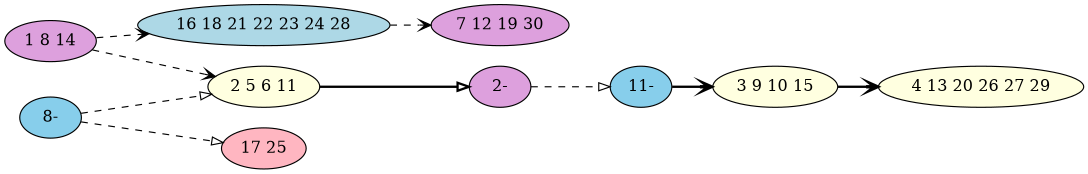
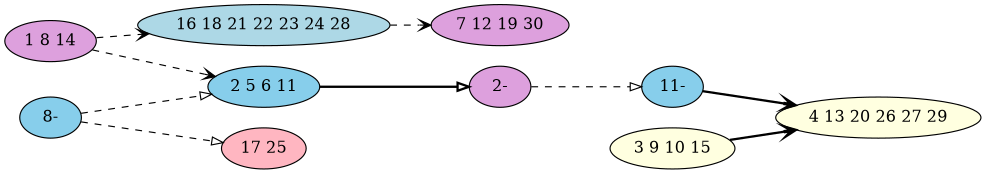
(264, 87) -> (264, 87)
(687, 87) -> (743, 97)
